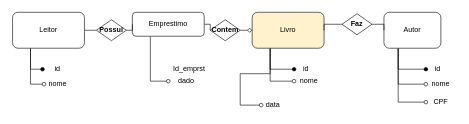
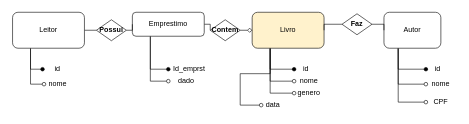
none -> (165, 69)
none -> (276, 93)
none -> (309, 93)
